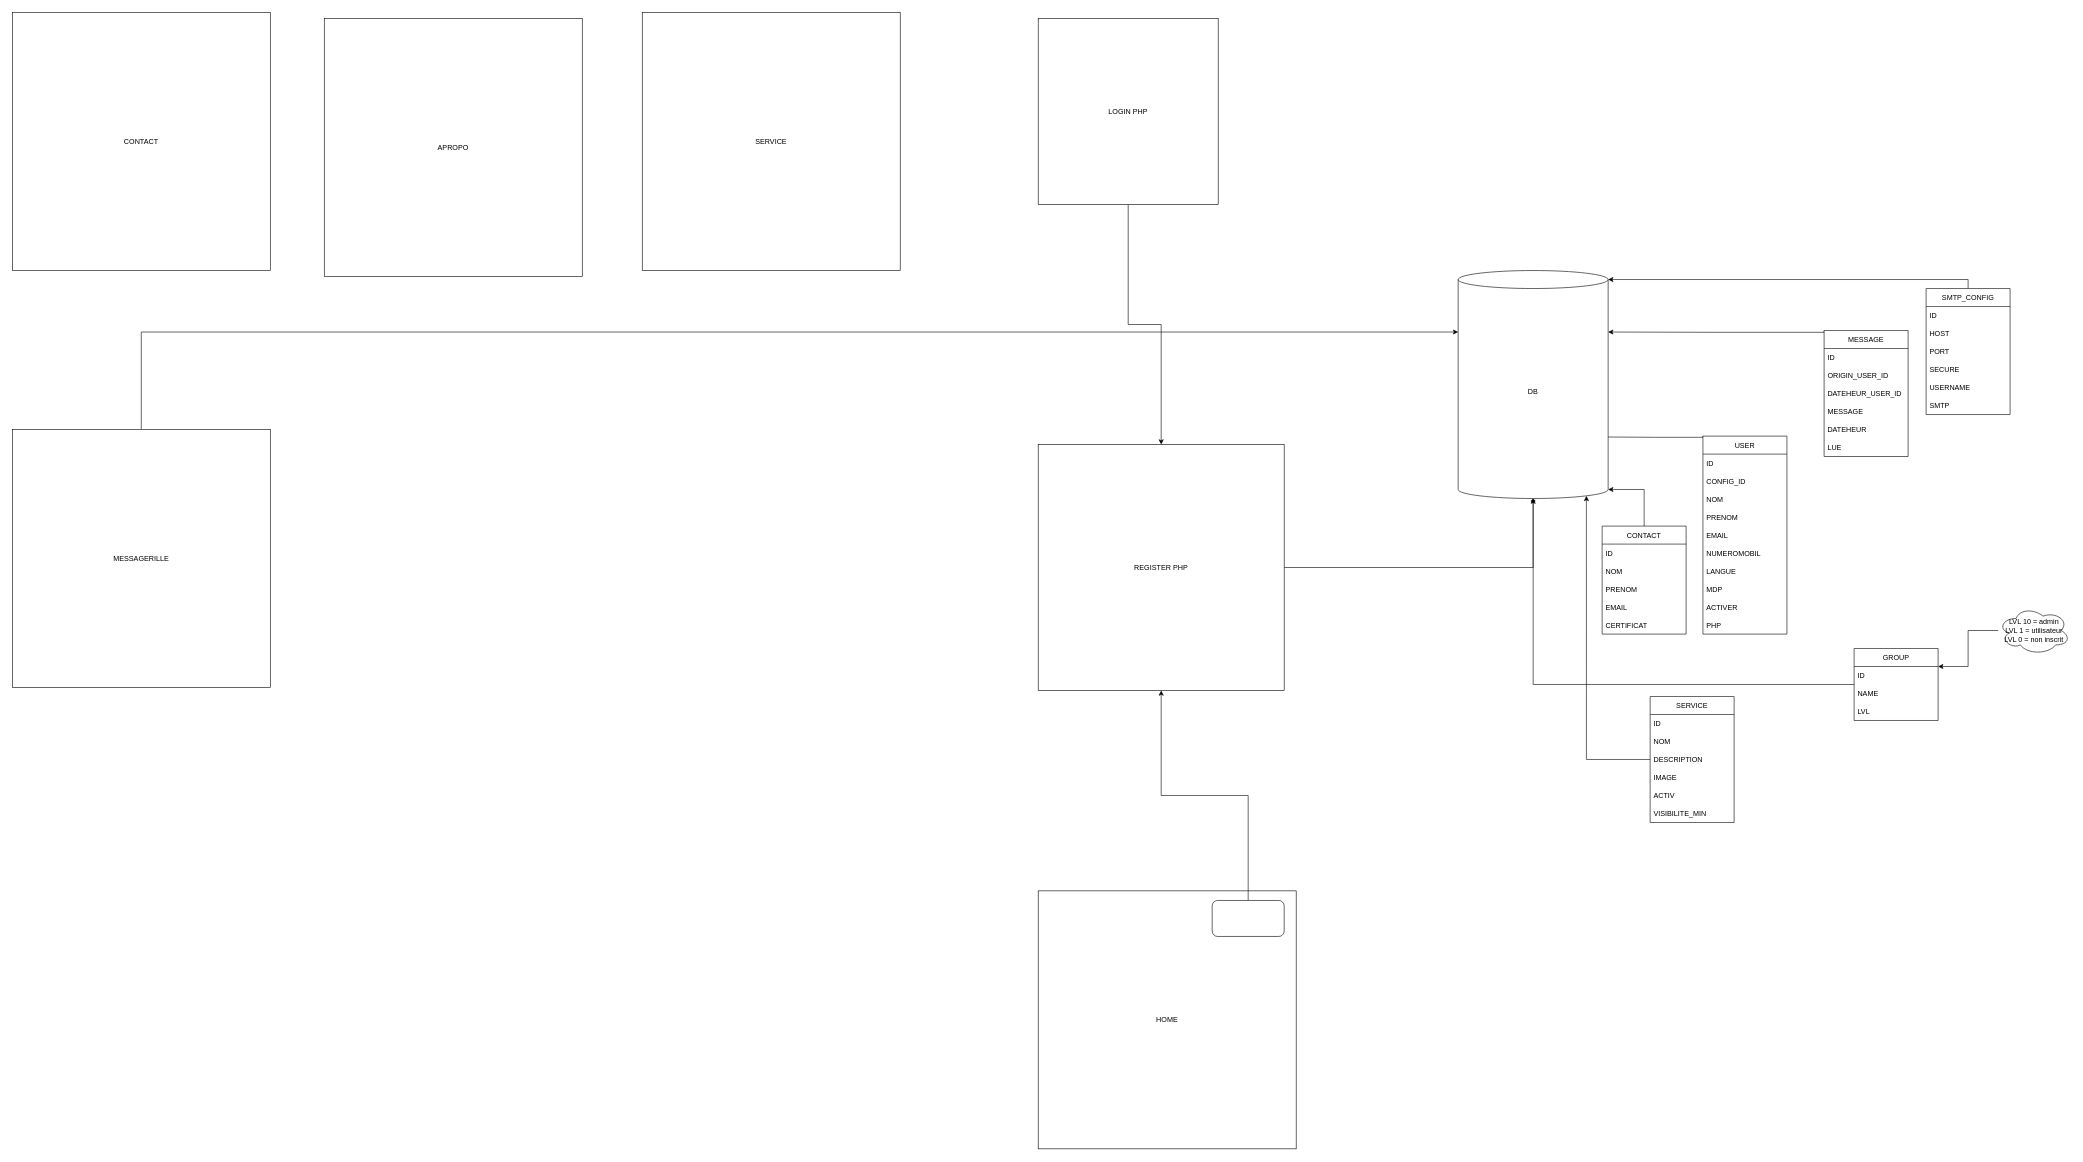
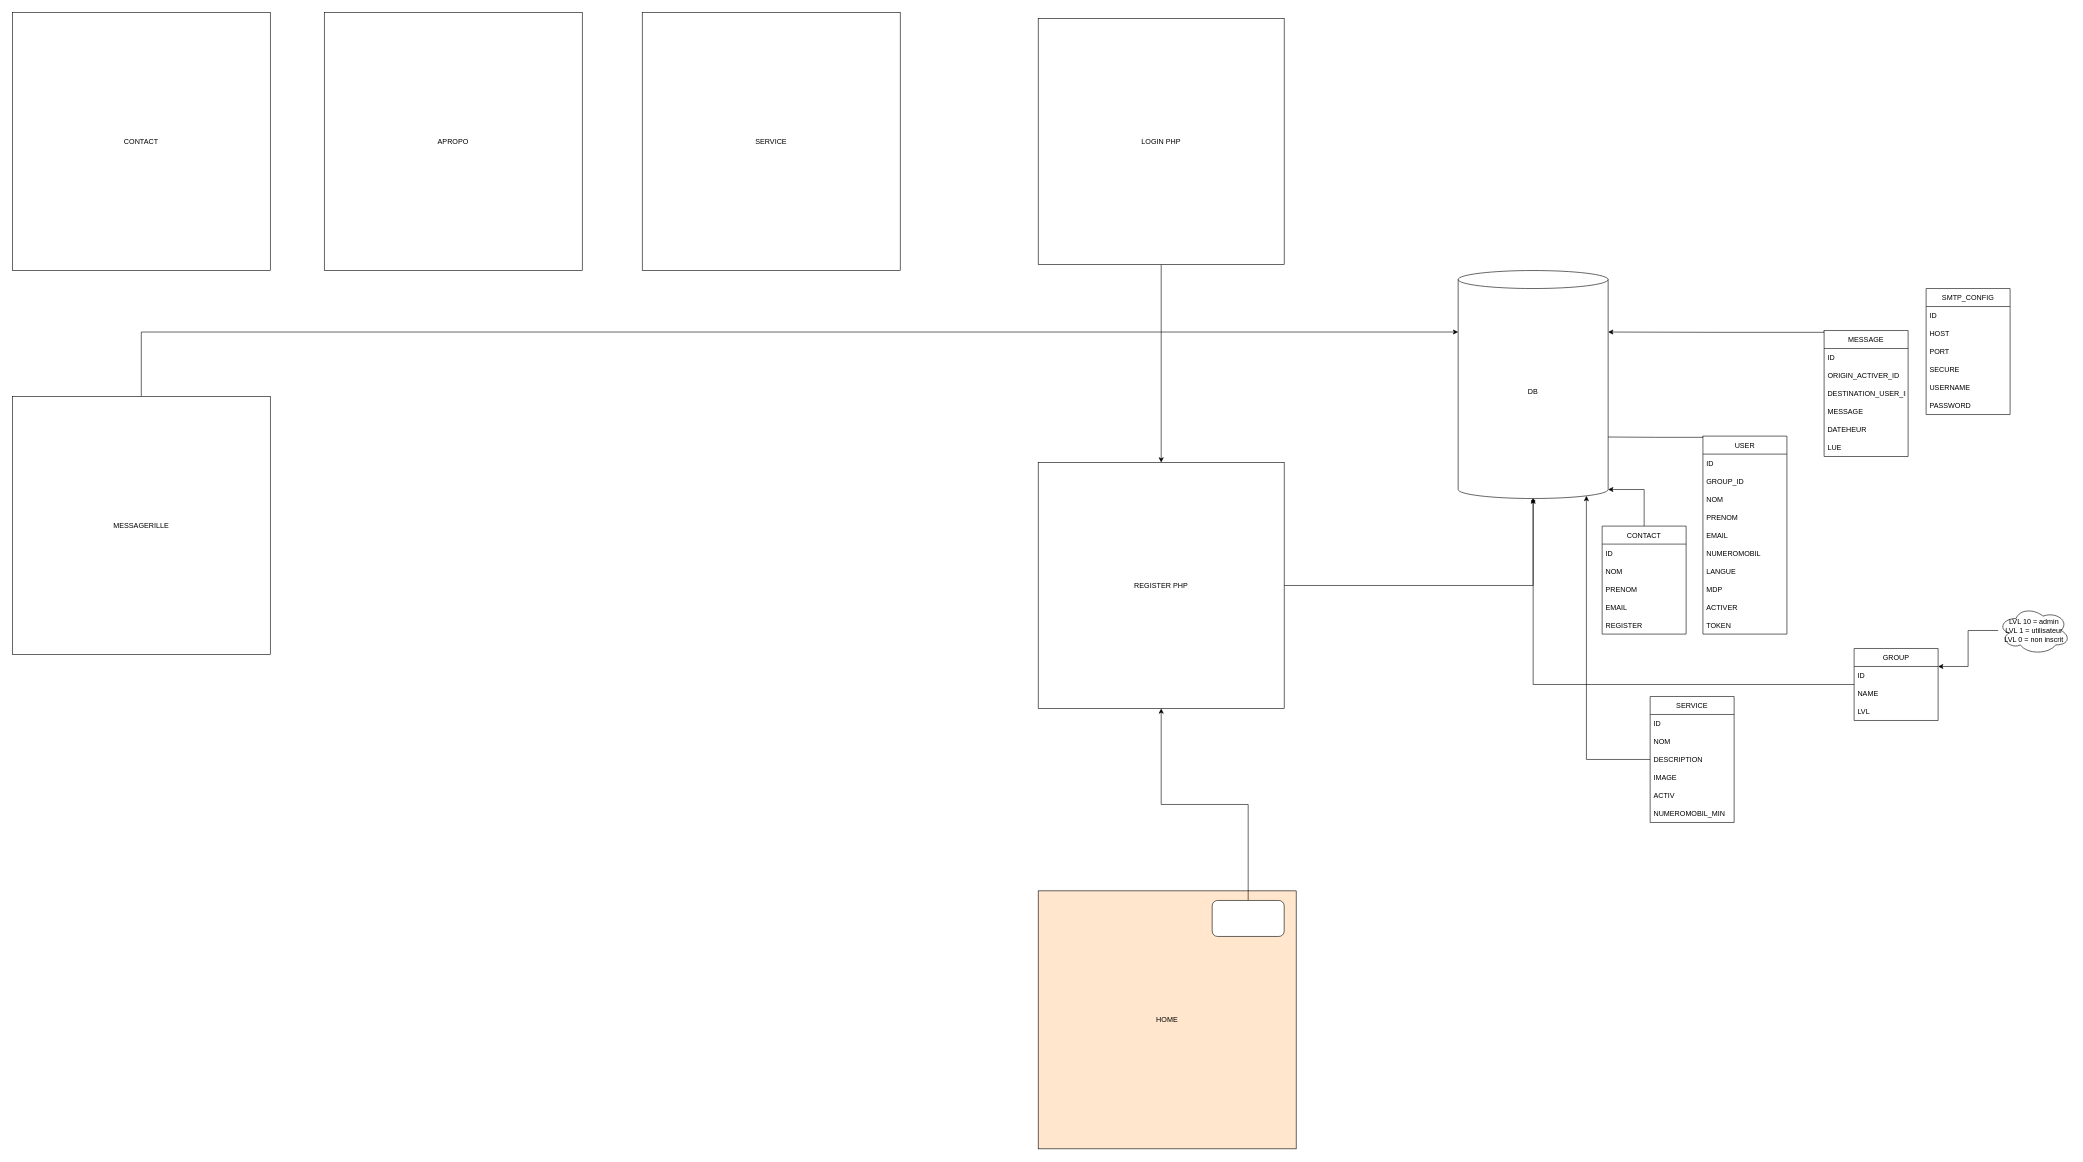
(1128, 111) -> (1161, 141)
(453, 147) -> (453, 141)
(1791, 279) -> none
(1856, 376) -> (1862, 376)
(1860, 394) -> (1866, 394)
(1938, 406) -> (1946, 406)
(1725, 481) -> (1723, 481)
(141, 558) -> (141, 525)
(1161, 567) -> (1161, 585)
(1626, 625) -> (1622, 625)
(1712, 625) -> (1716, 625)
(1682, 814) -> (1684, 814)
(1167, 1020) -> (1167, 1020)
